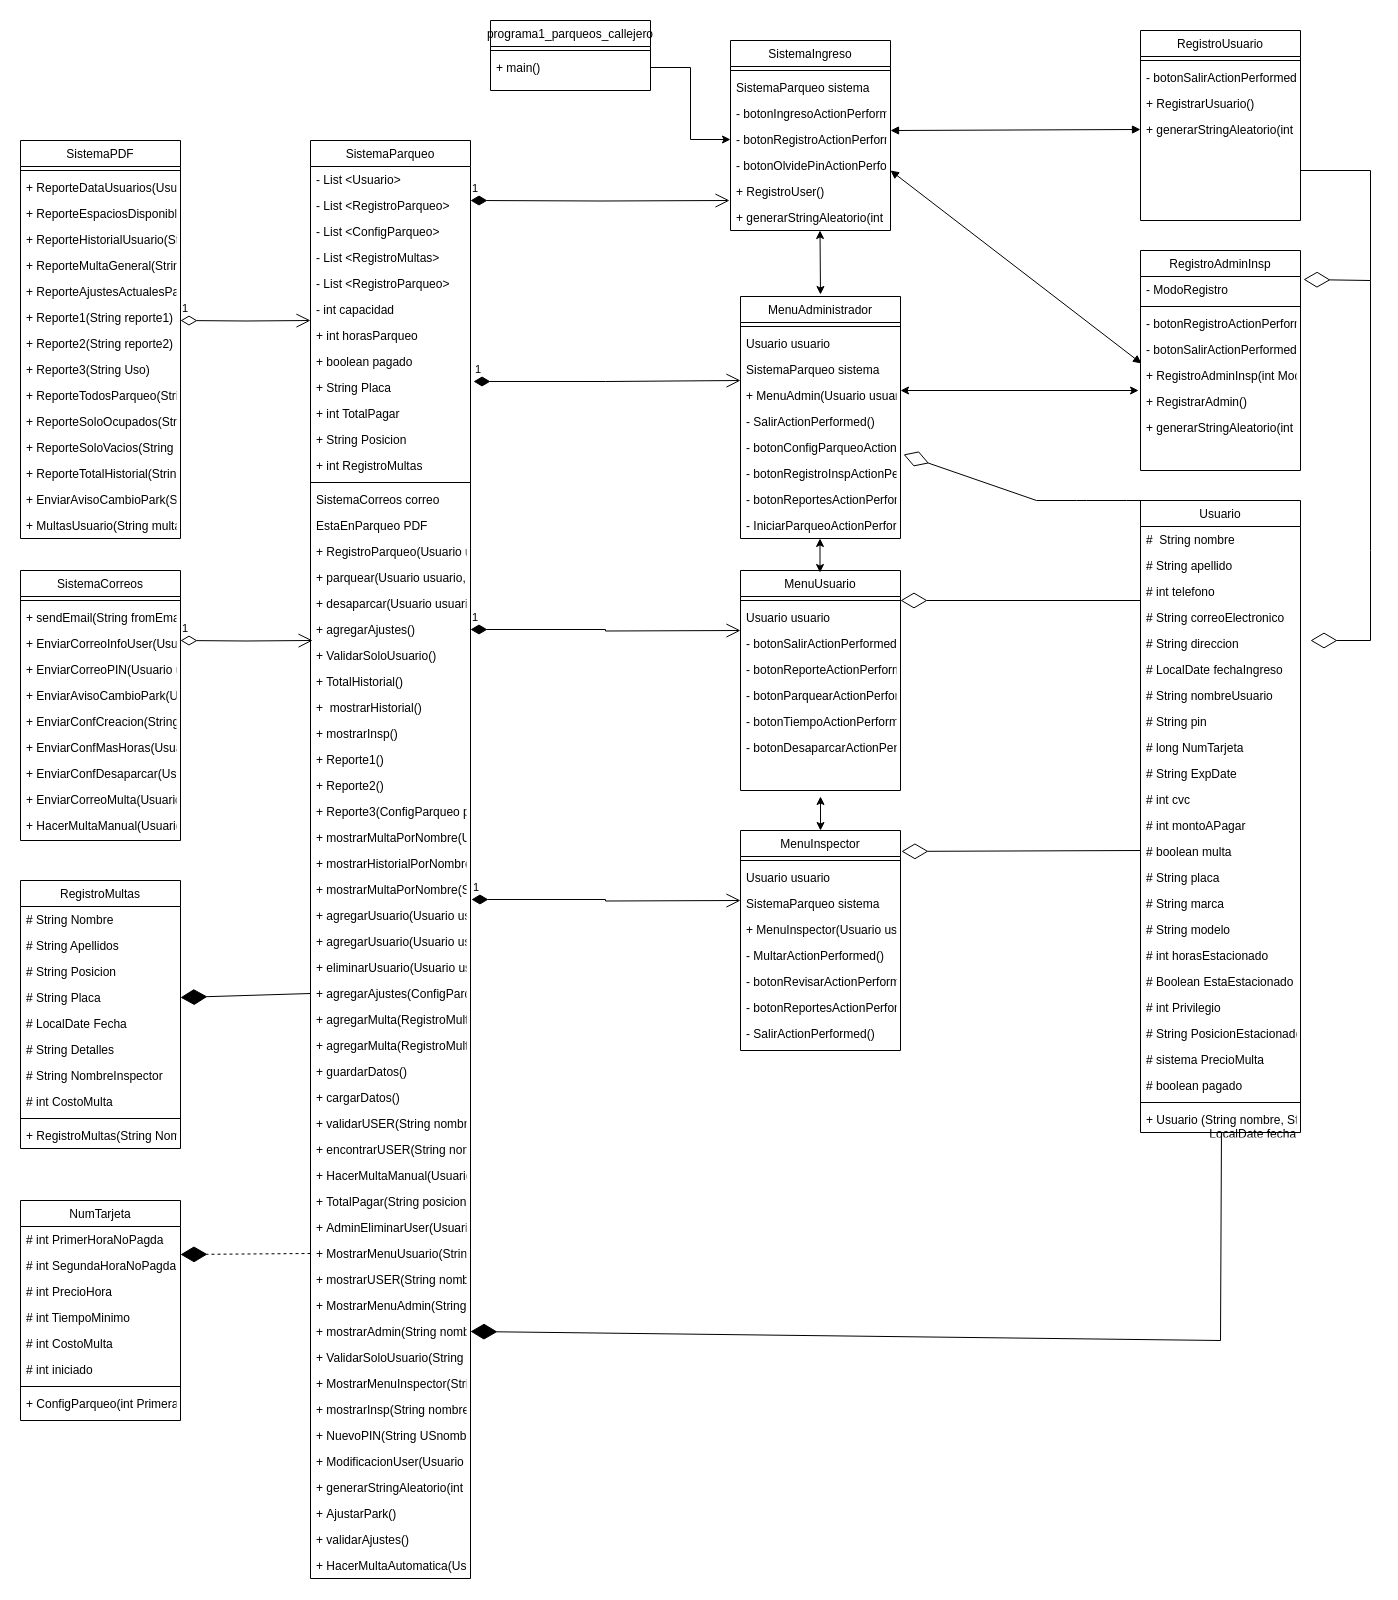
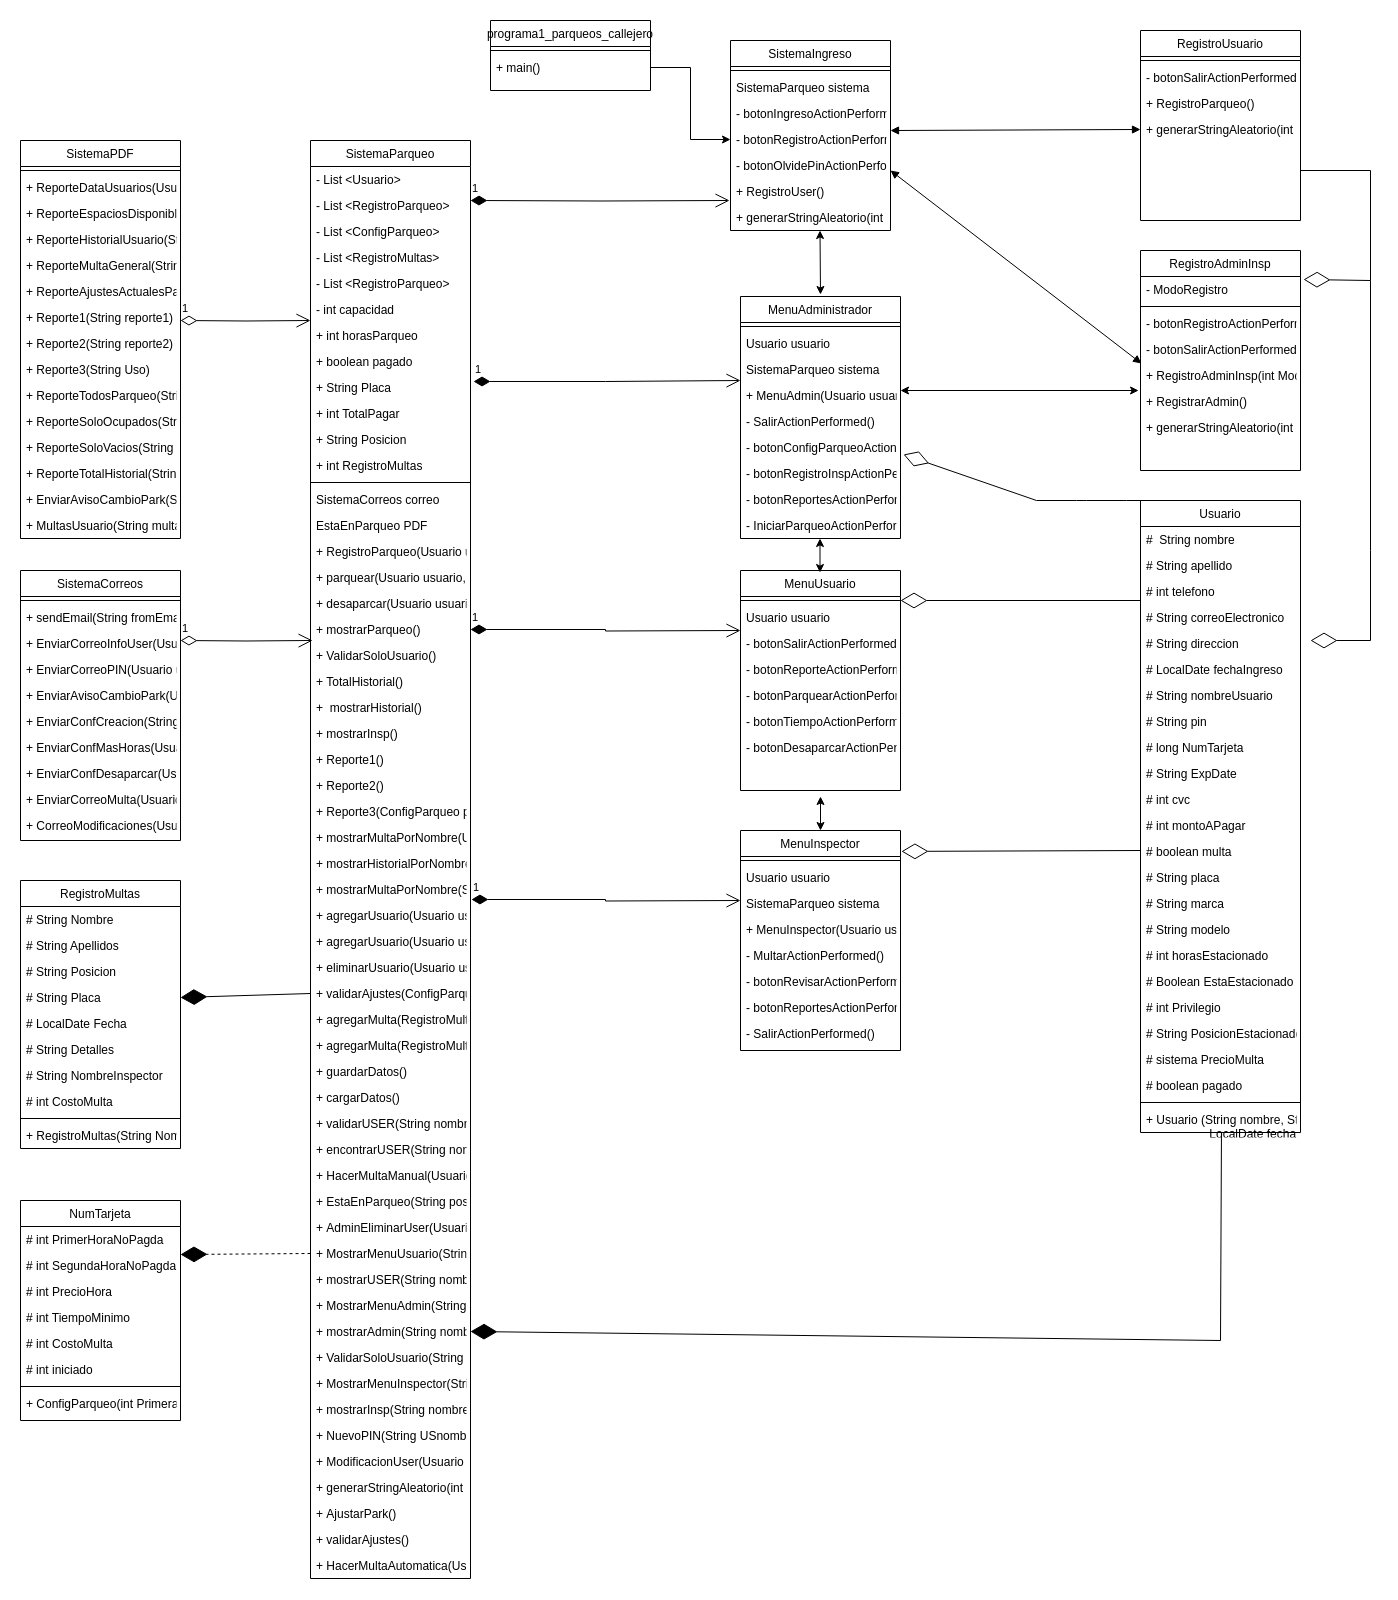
(1210, 104) -> (1208, 104)
(376, 630) -> (376, 630)
(136, 826) -> (148, 826)
(452, 994) -> (449, 994)
(406, 1202) -> (417, 1202)
